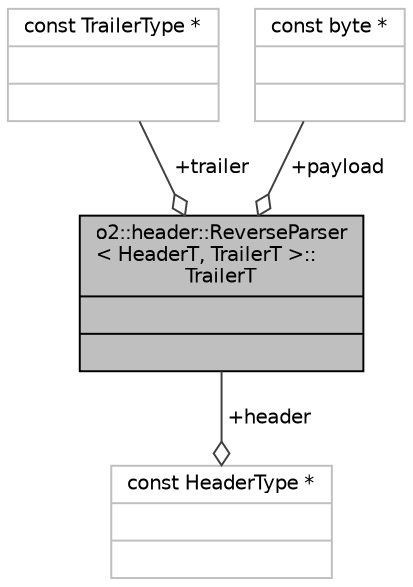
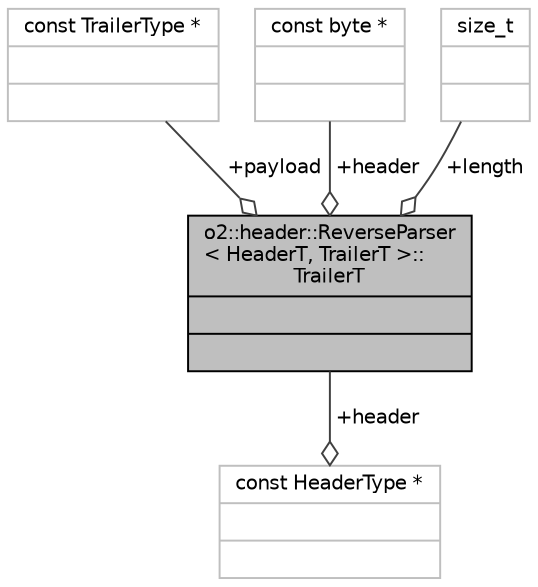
none -> (485, 65)
(209, 168) -> (272, 168)
(335, 168) -> (375, 168)
